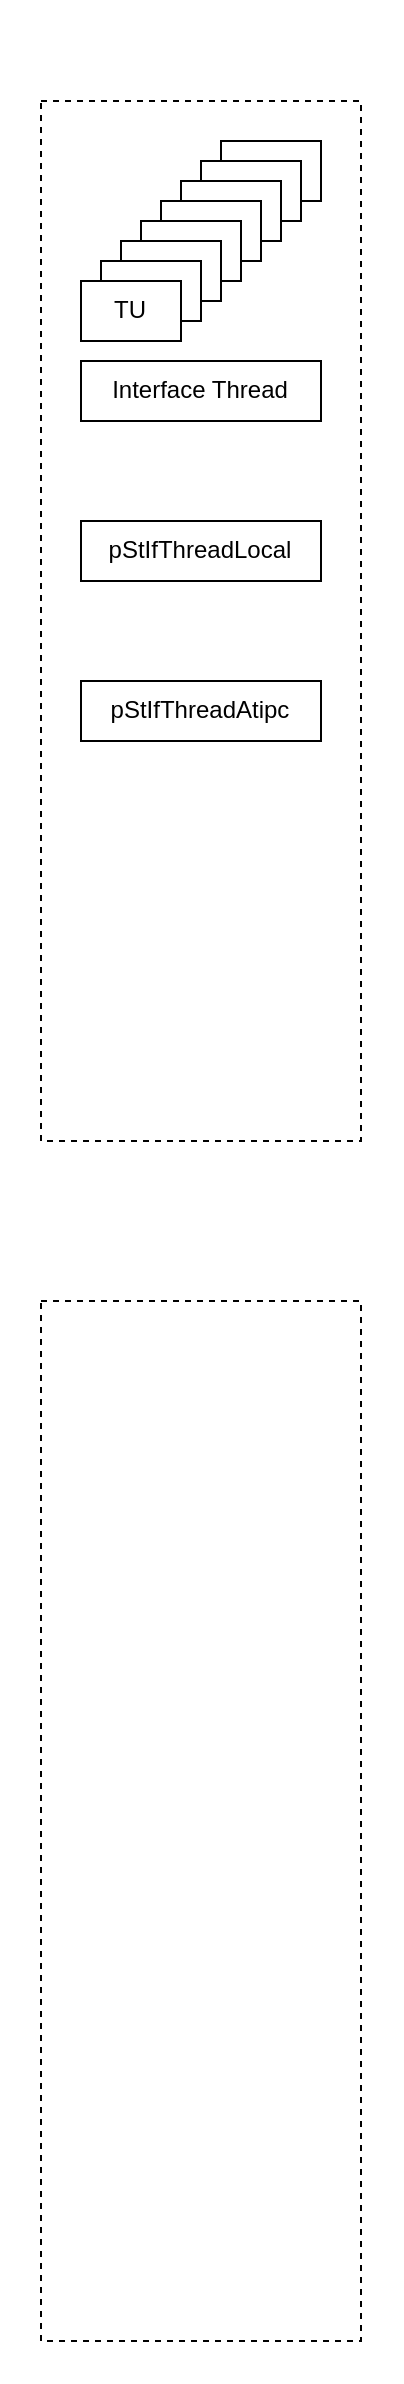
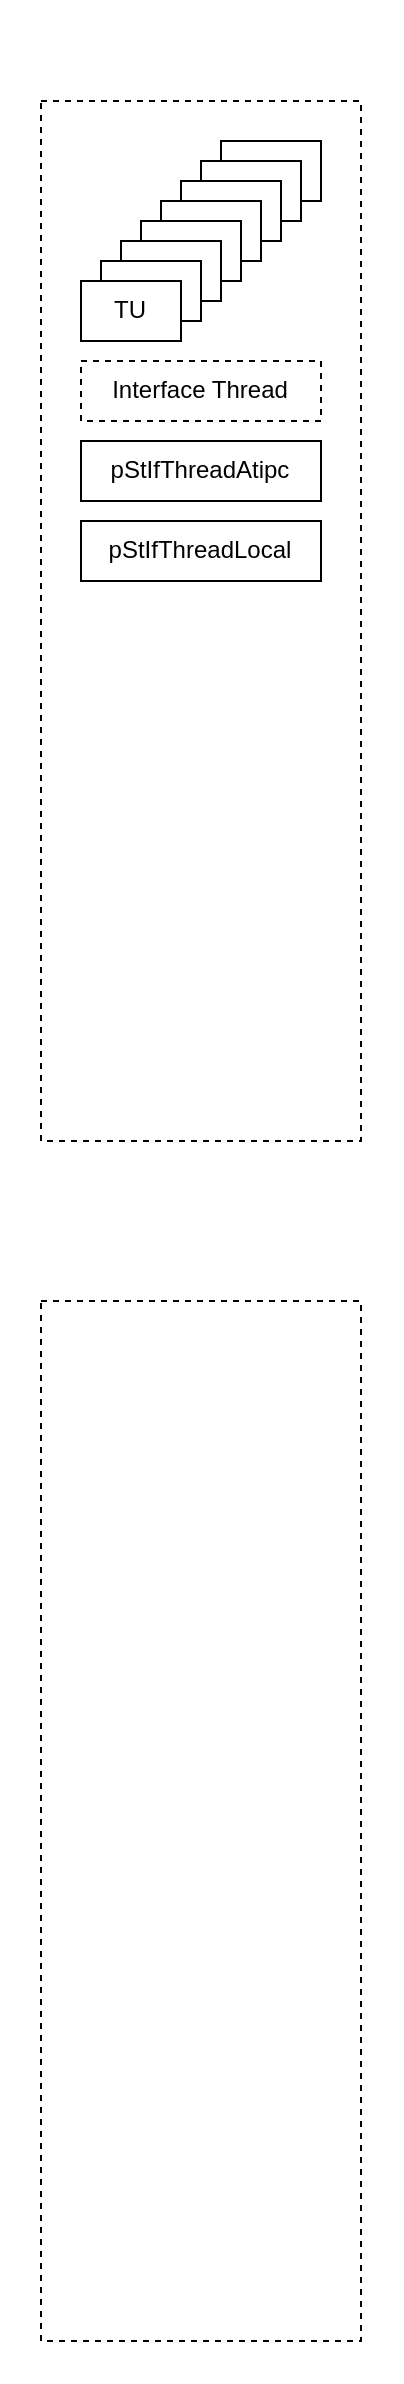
(201, 391) -> (201, 391)
(201, 711) -> (201, 471)
